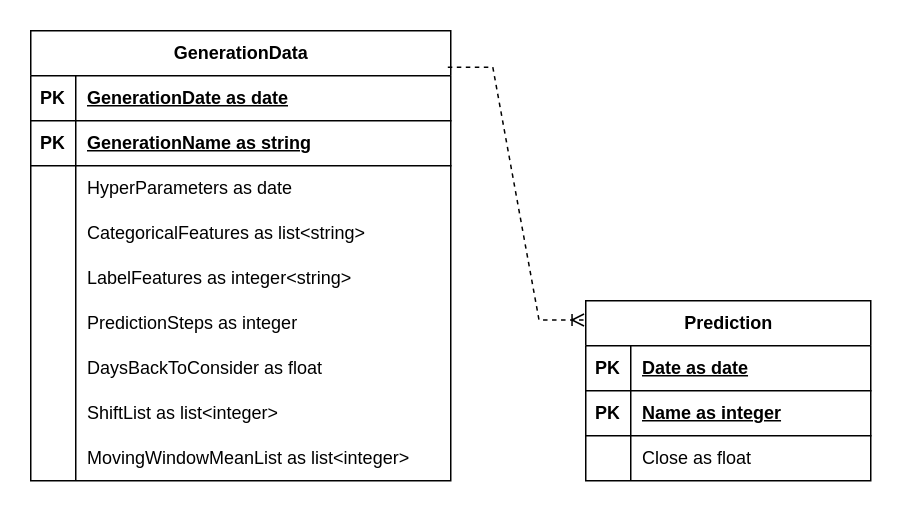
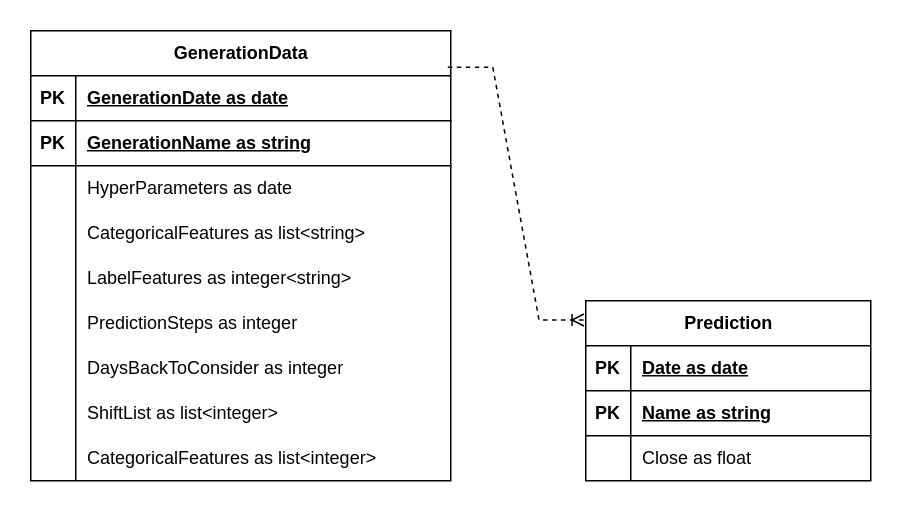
(214, 368) -> (225, 368)
(711, 413) -> (706, 413)
(256, 458) -> (253, 458)
